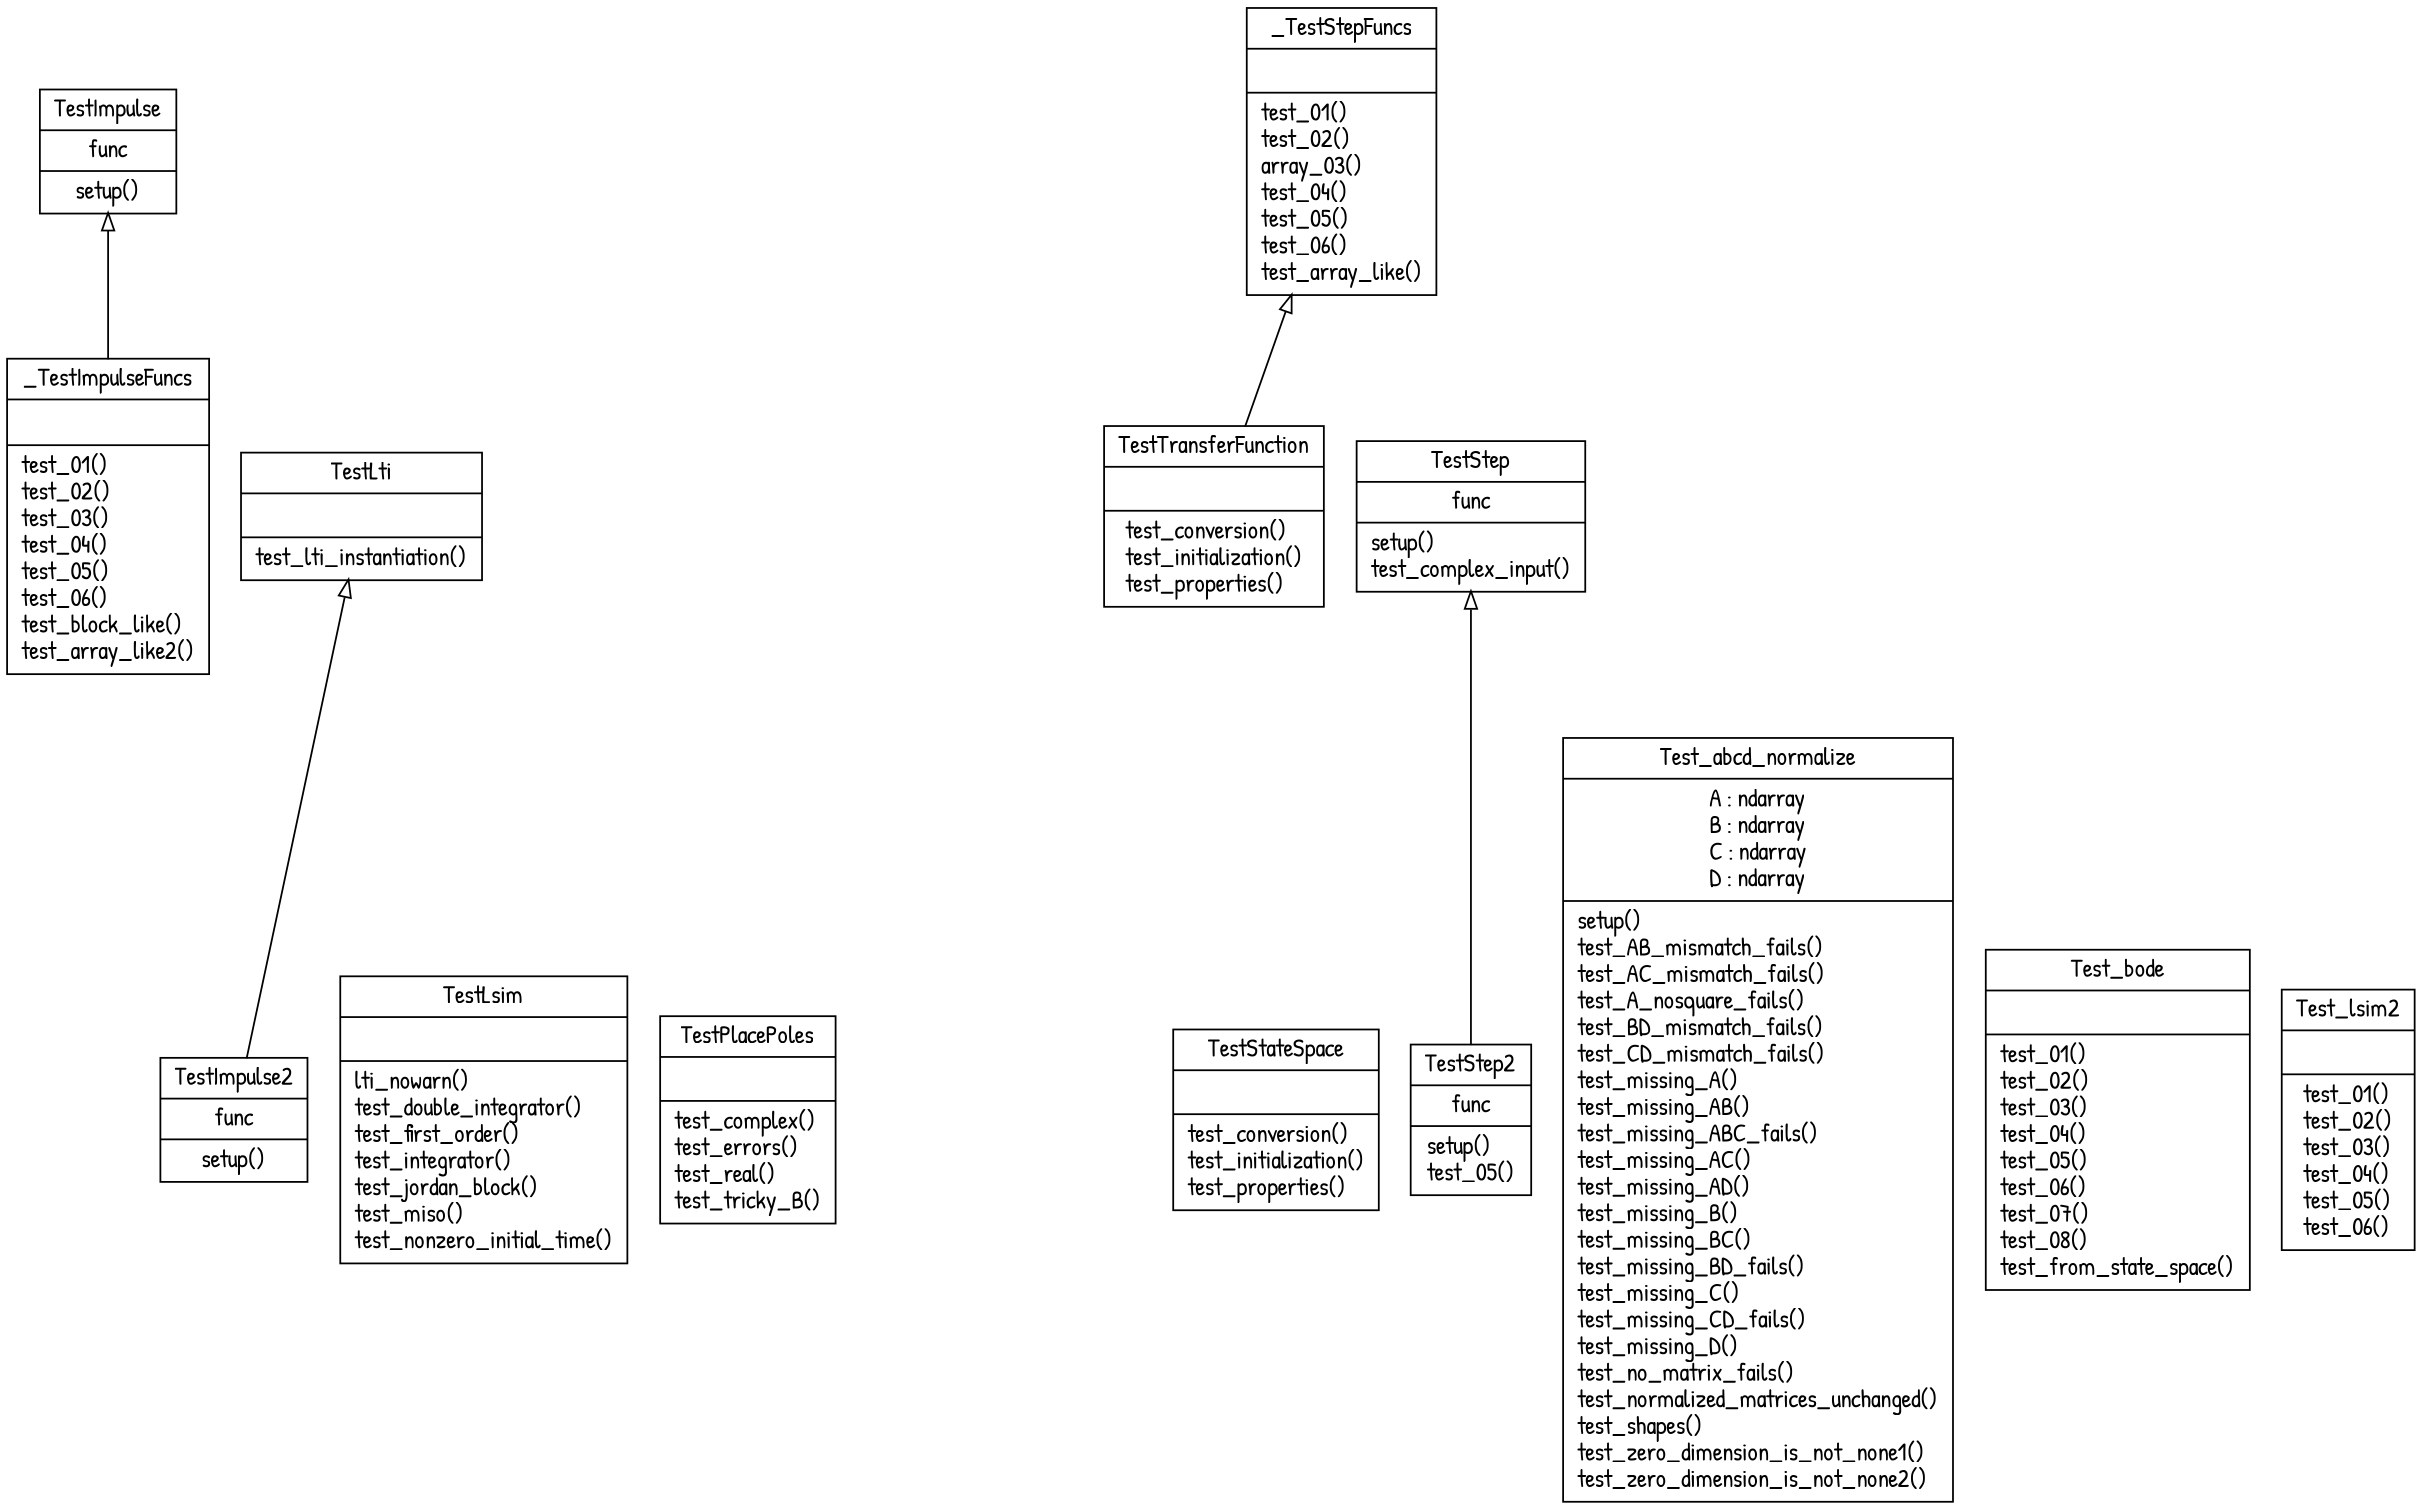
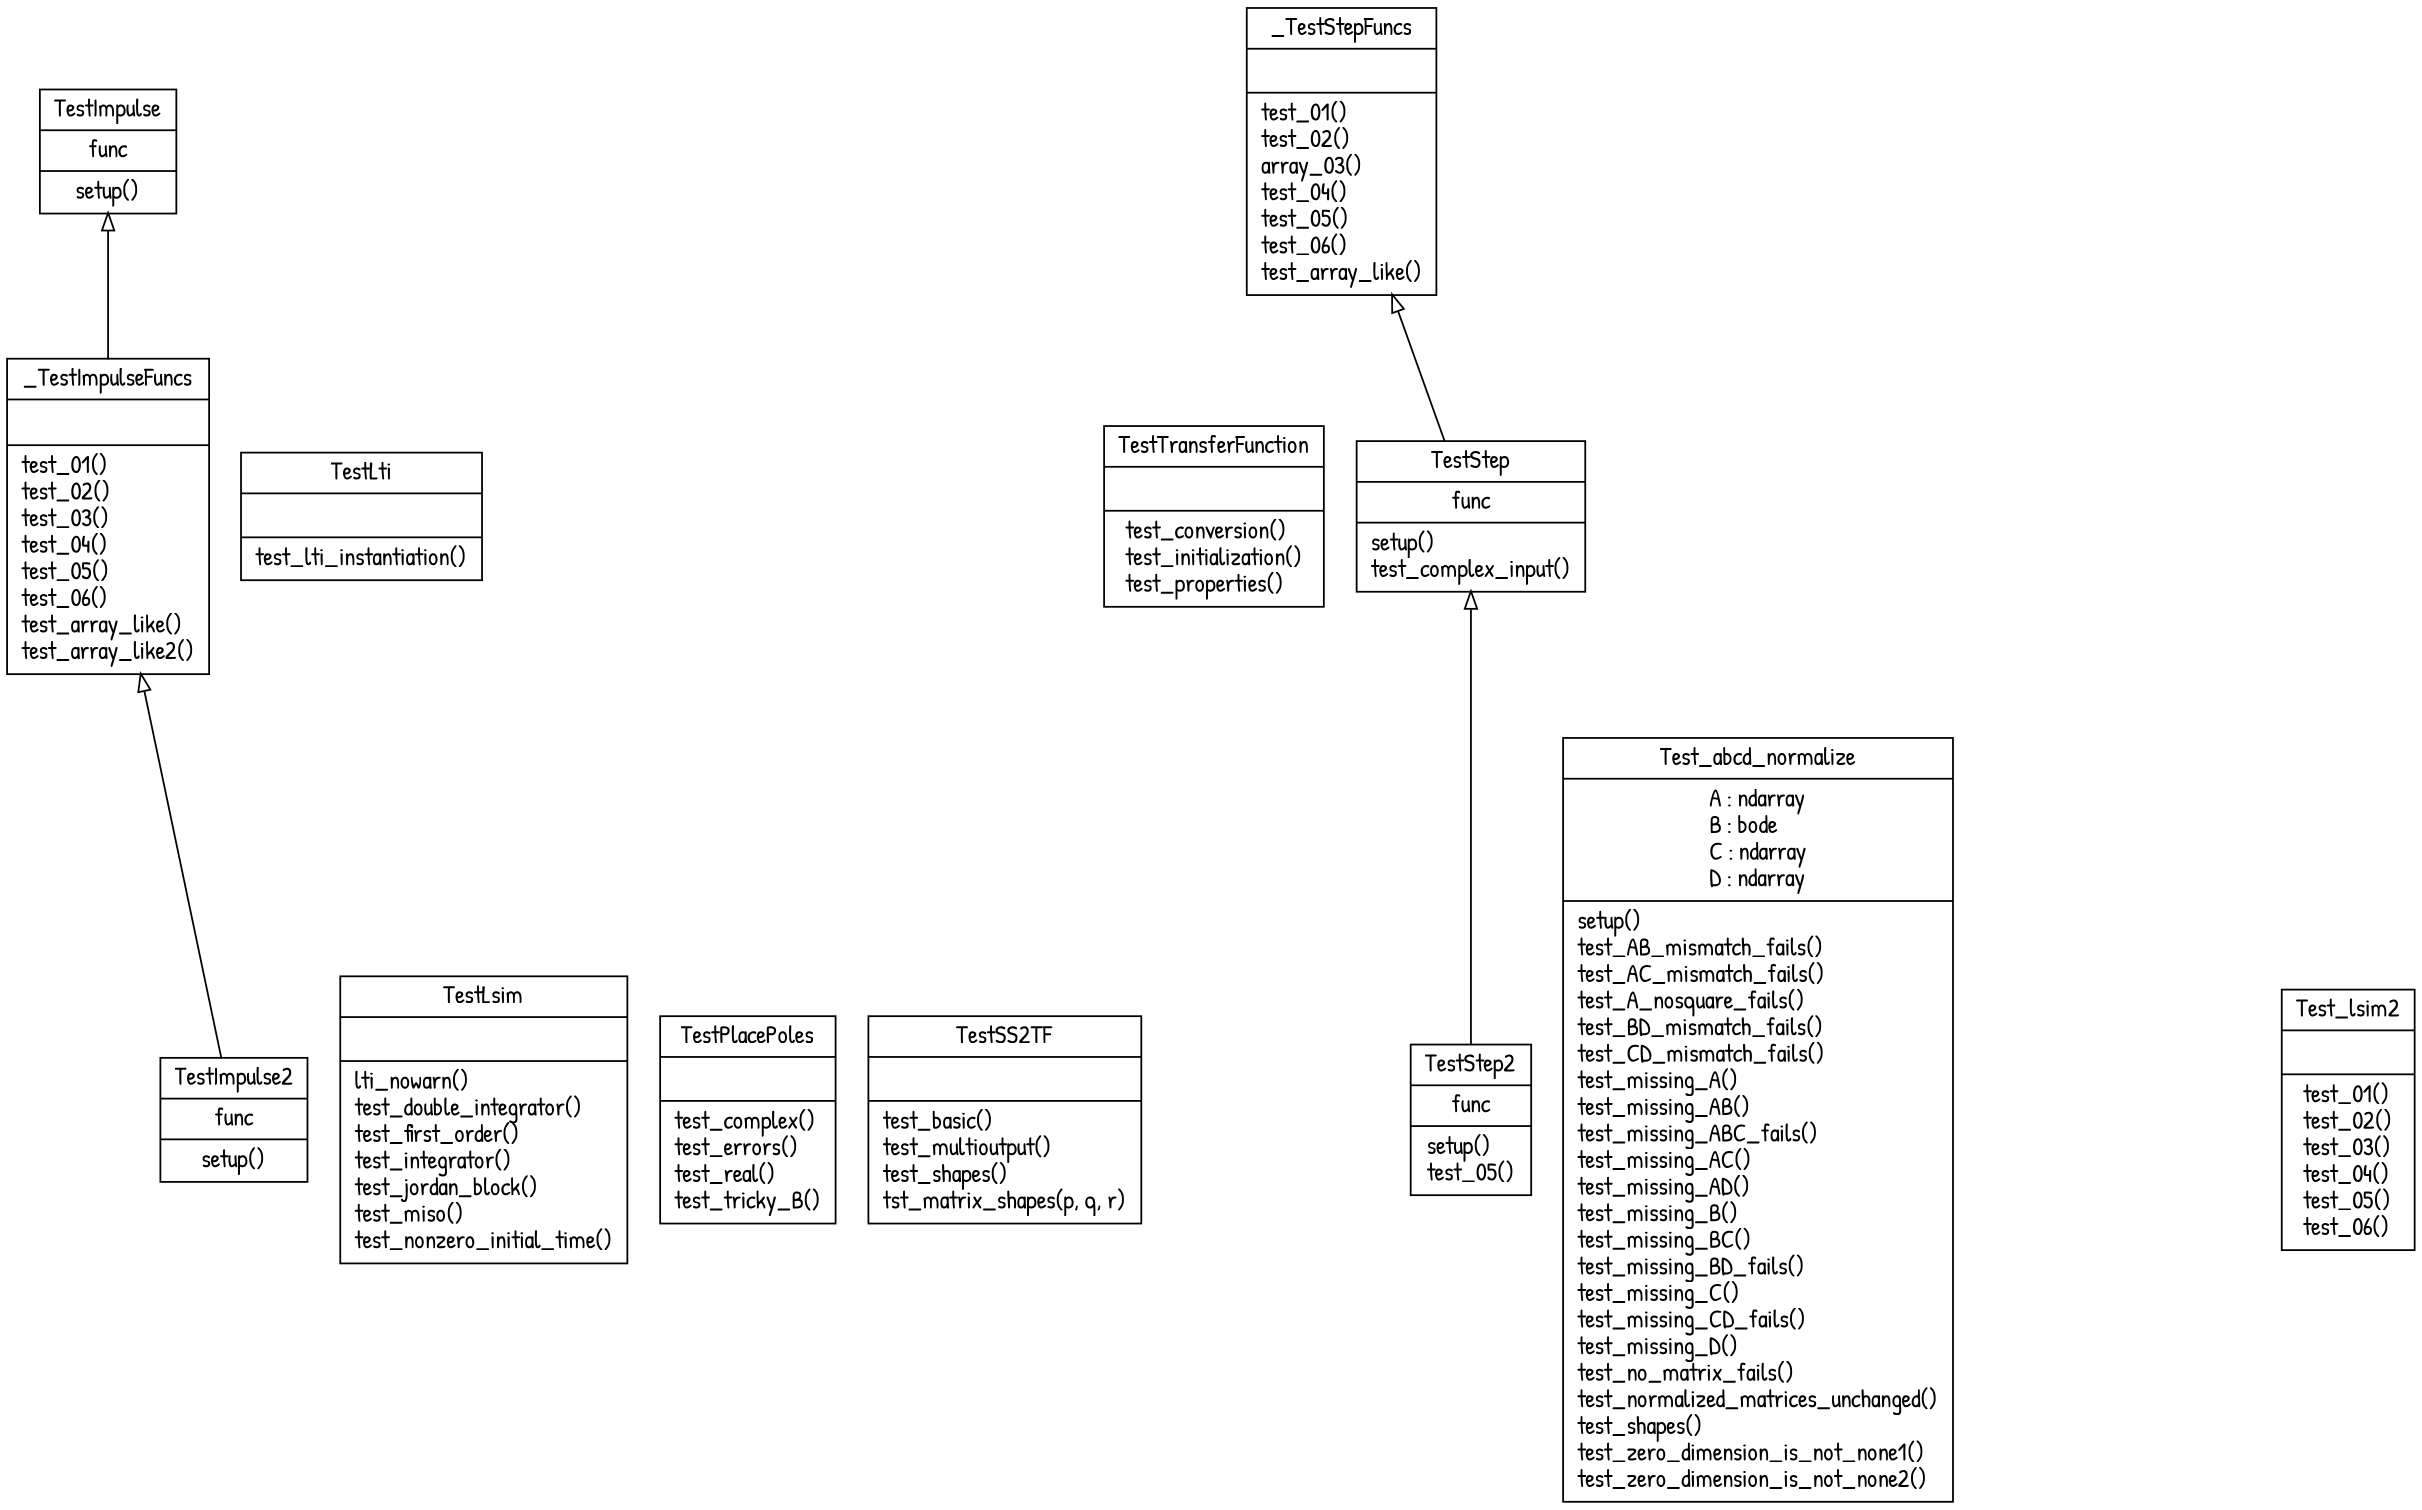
(1265, 369) -> (1421, 377)
(102, 625) -> (102, 625)
(1758, 826) -> (1744, 826)
(296, 828) -> (183, 875)
none -> (1005, 1120)
(1276, 1120) -> none
(2118, 1120) -> none
